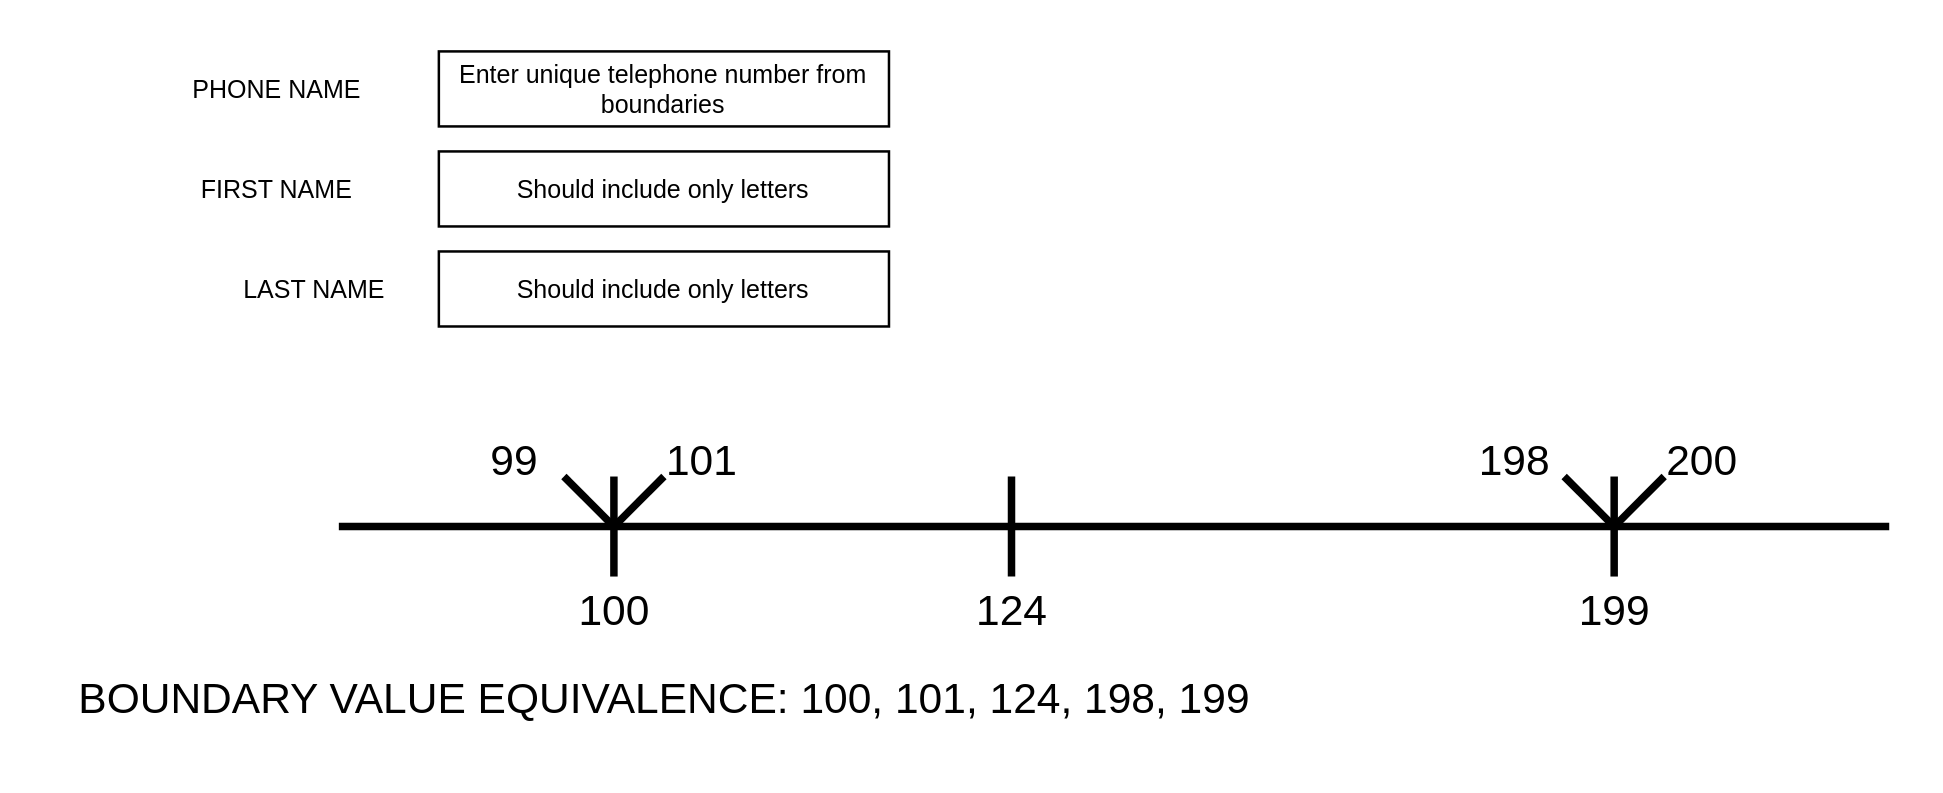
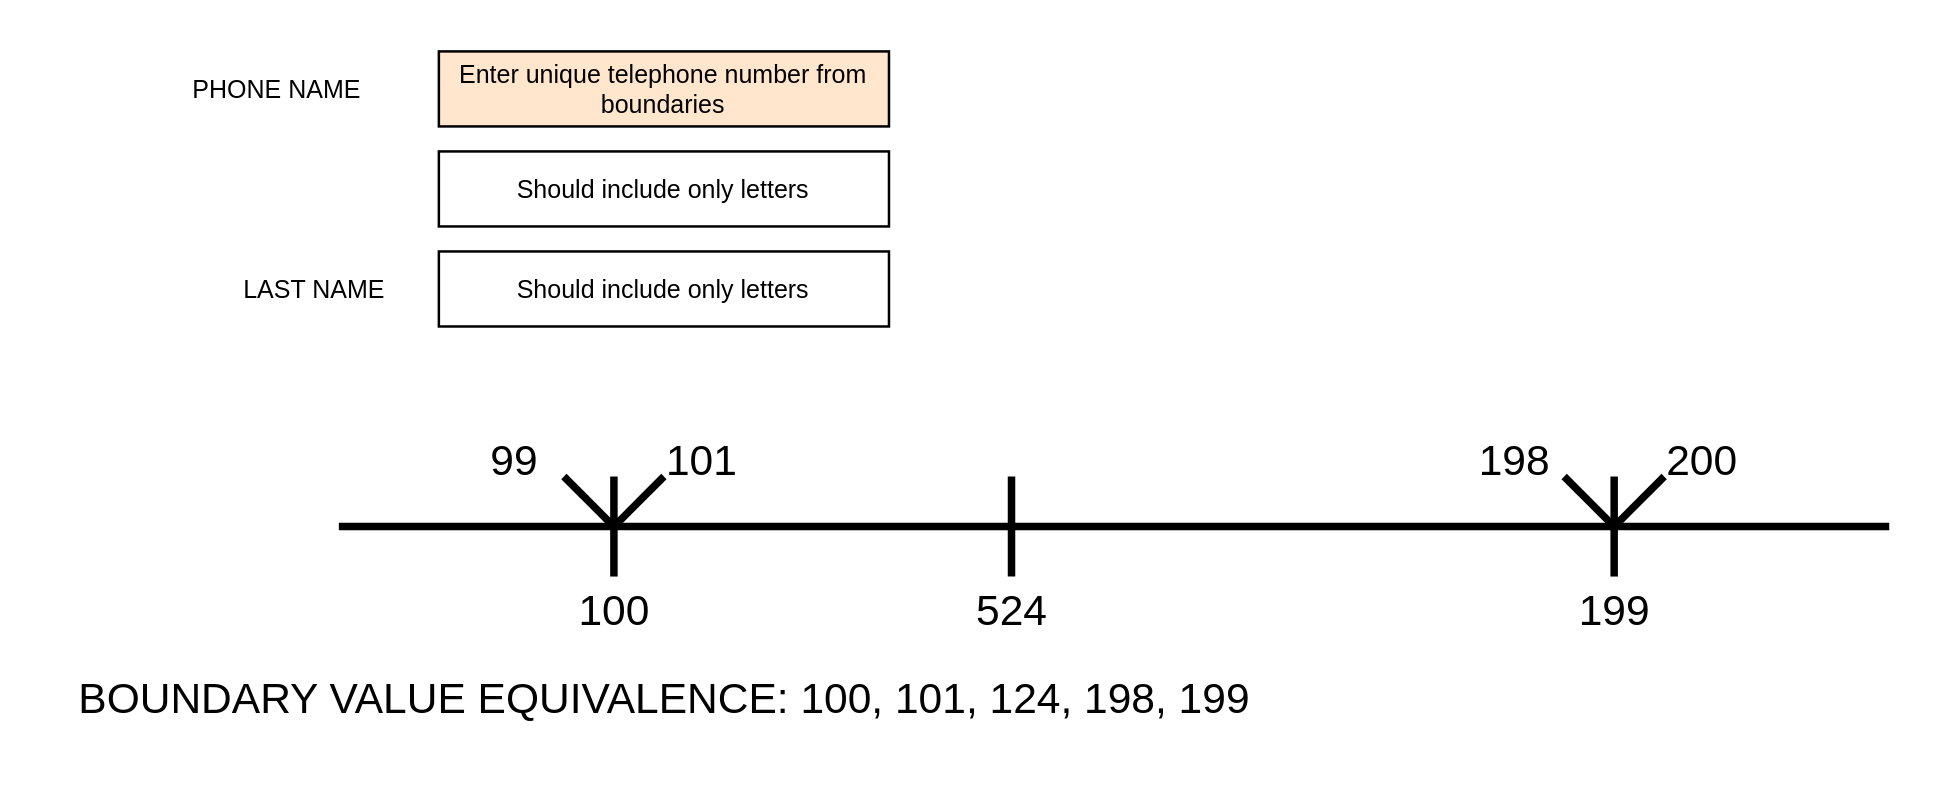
(664, 89) -> (664, 89)
(276, 189) -> none
(1013, 614) -> (1013, 614)
